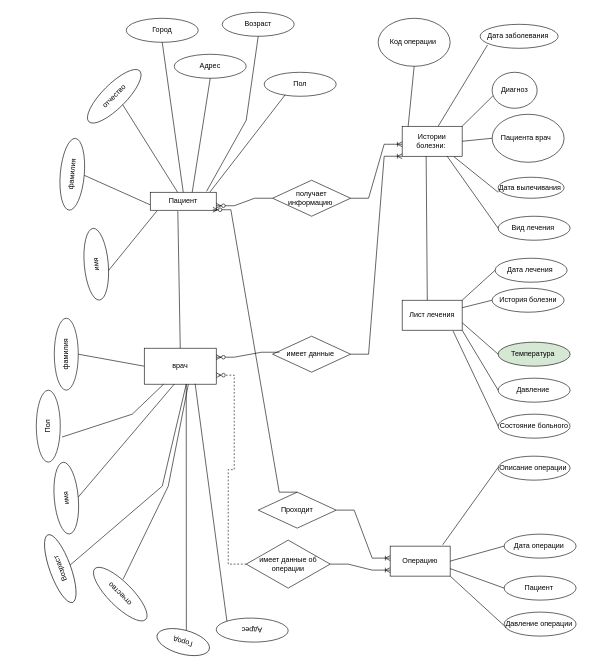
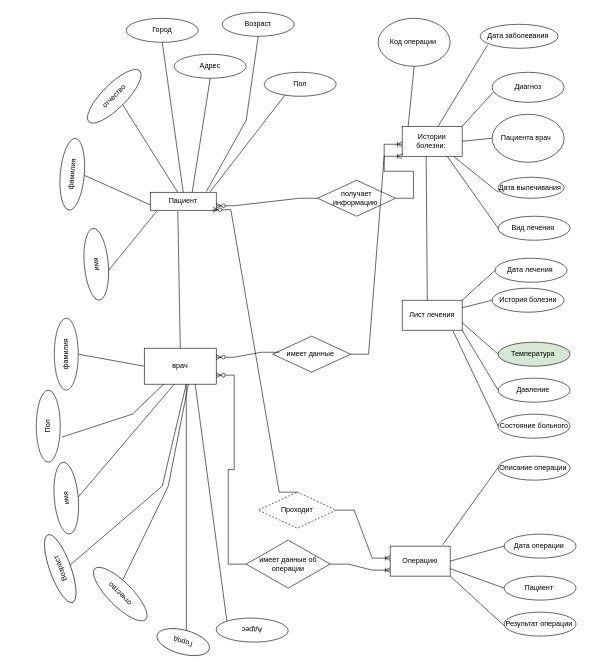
(515, 90) -> (528, 87)
(312, 198) -> (357, 198)
(231, 470) -> (231, 470)
(297, 510) -> (297, 510)
(540, 624) -> (540, 624)
